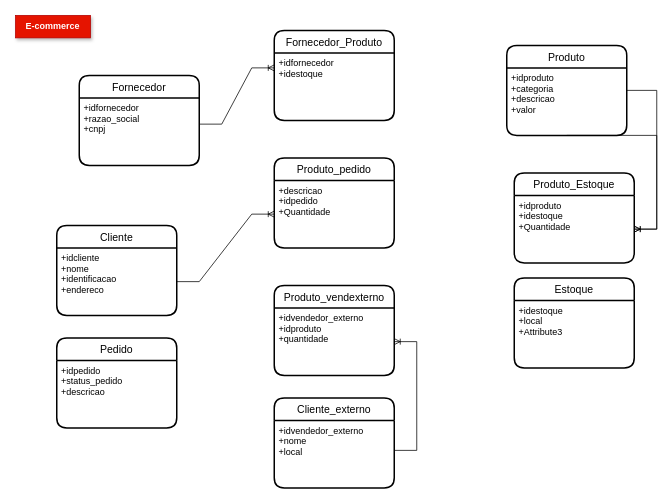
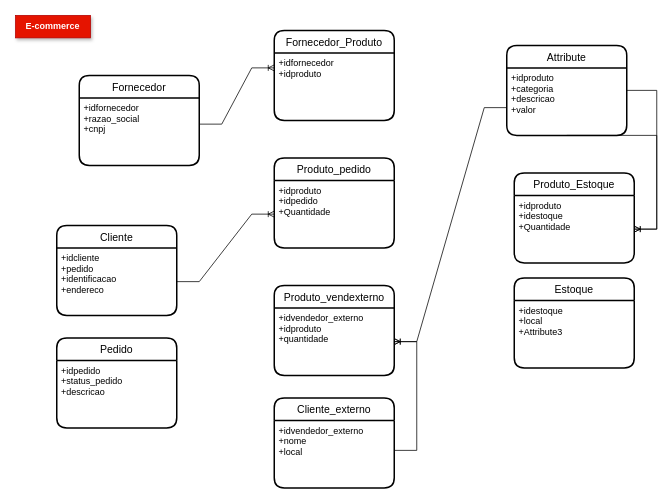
(566, 57) -> (566, 57)
(310, 63) -> (310, 63)
(302, 191) -> (302, 191)
none -> (453, 215)
(82, 258) -> (82, 258)
